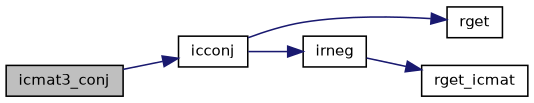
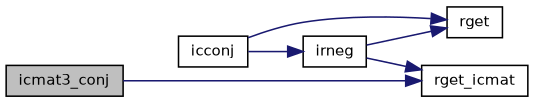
none -> (399, 38)
(143, 65) -> (264, 81)
